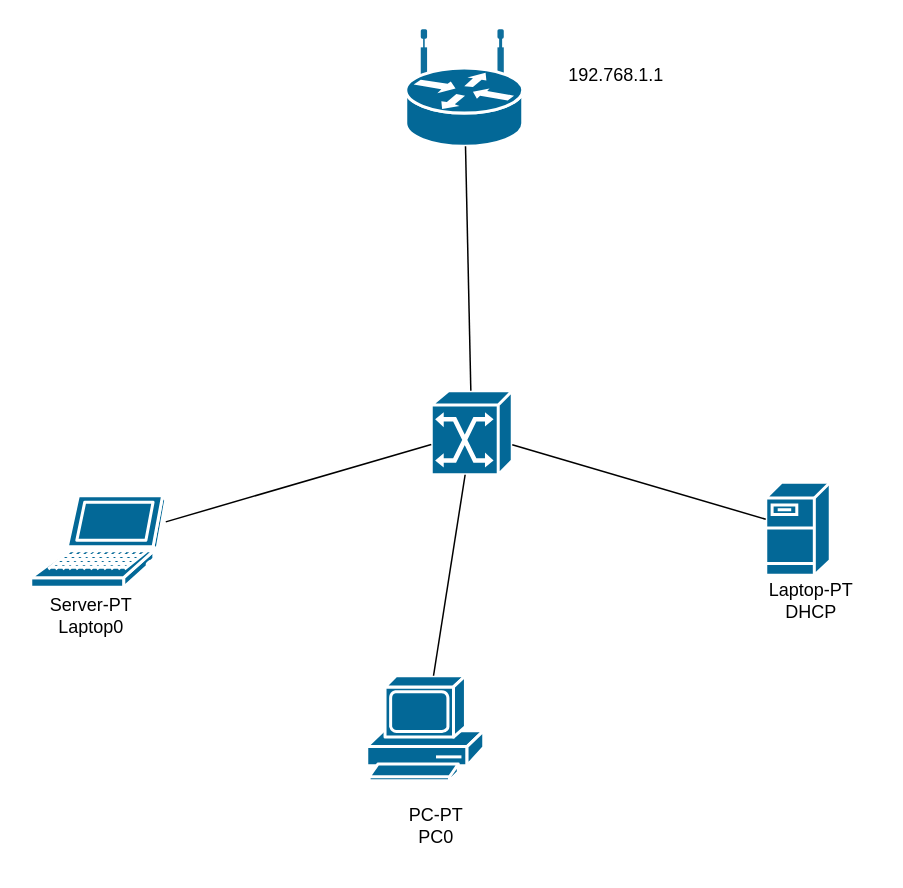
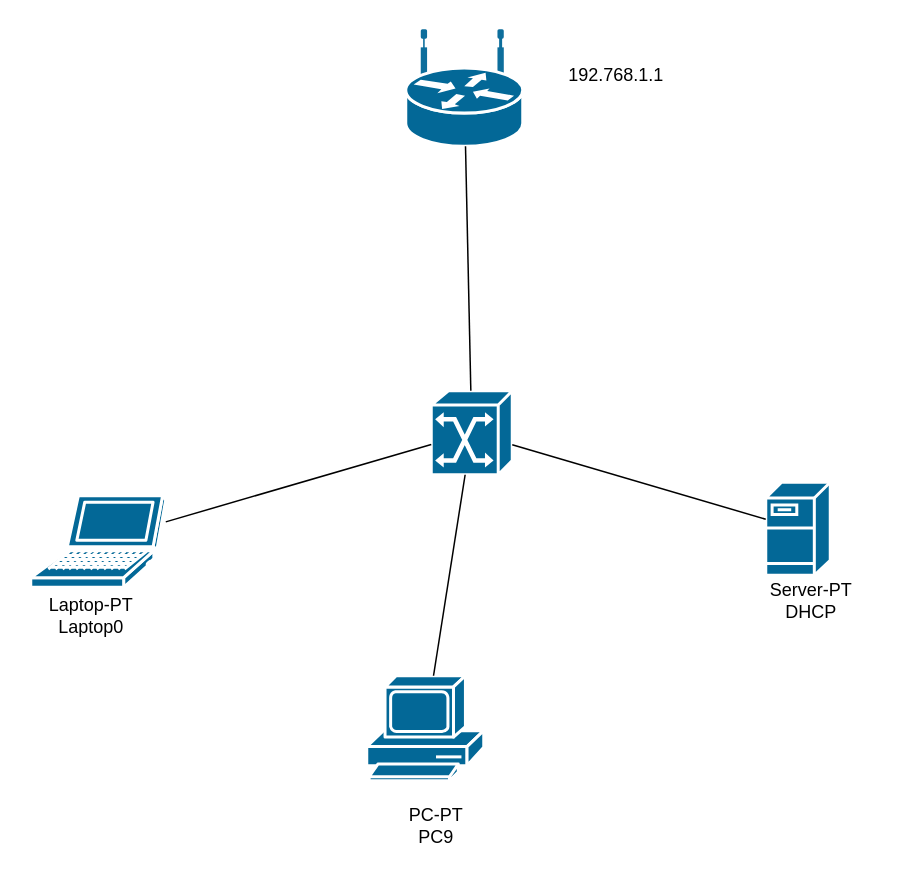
(812, 601) -> (812, 601)
(92, 616) -> (92, 616)
(437, 826) -> (437, 826)
